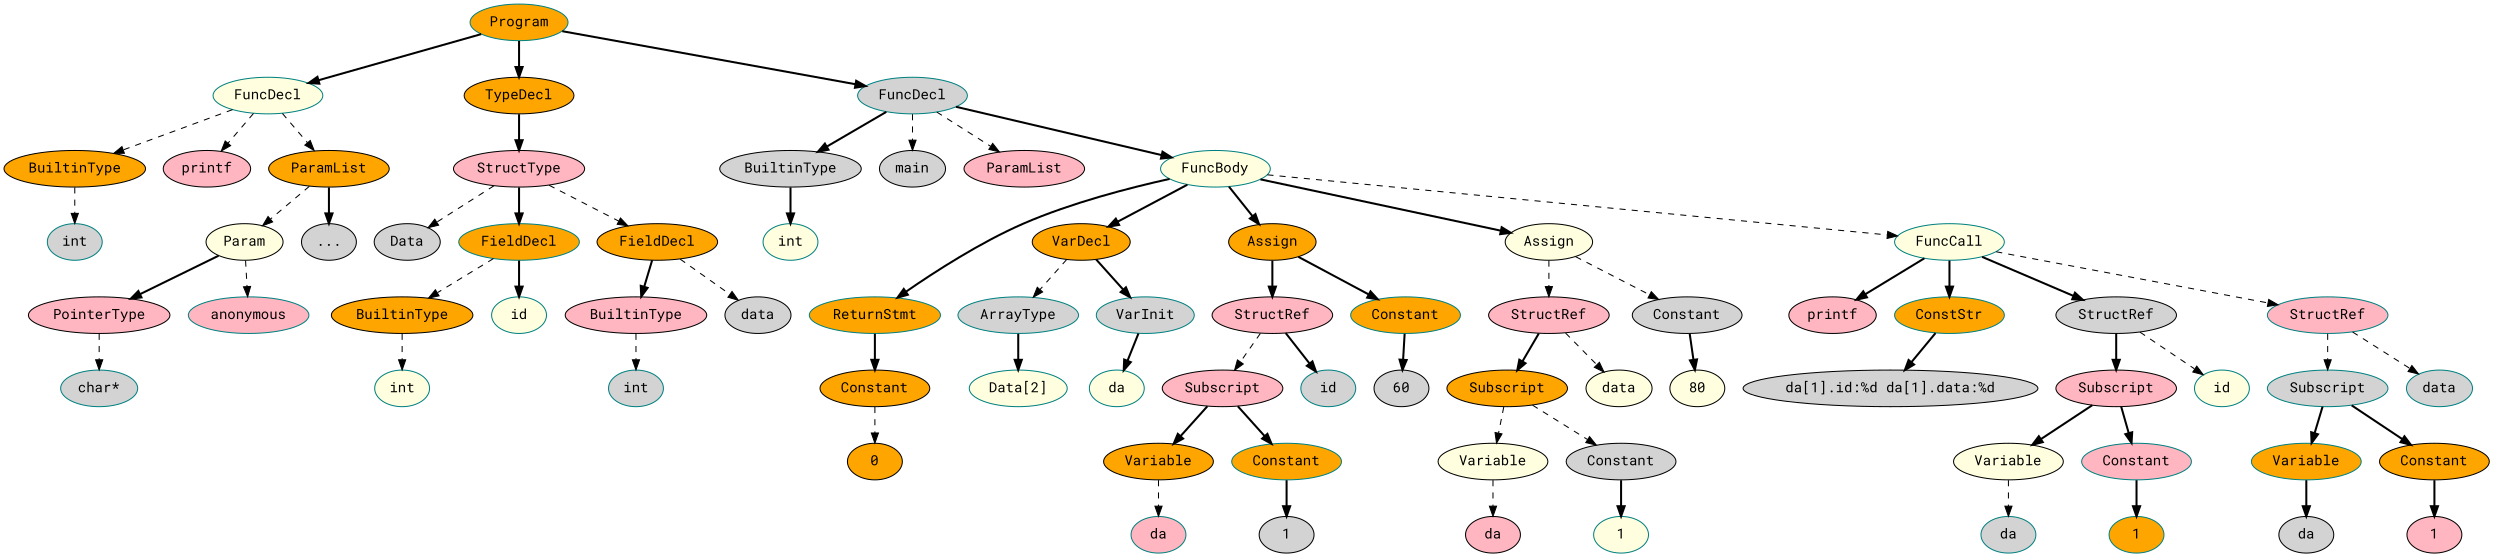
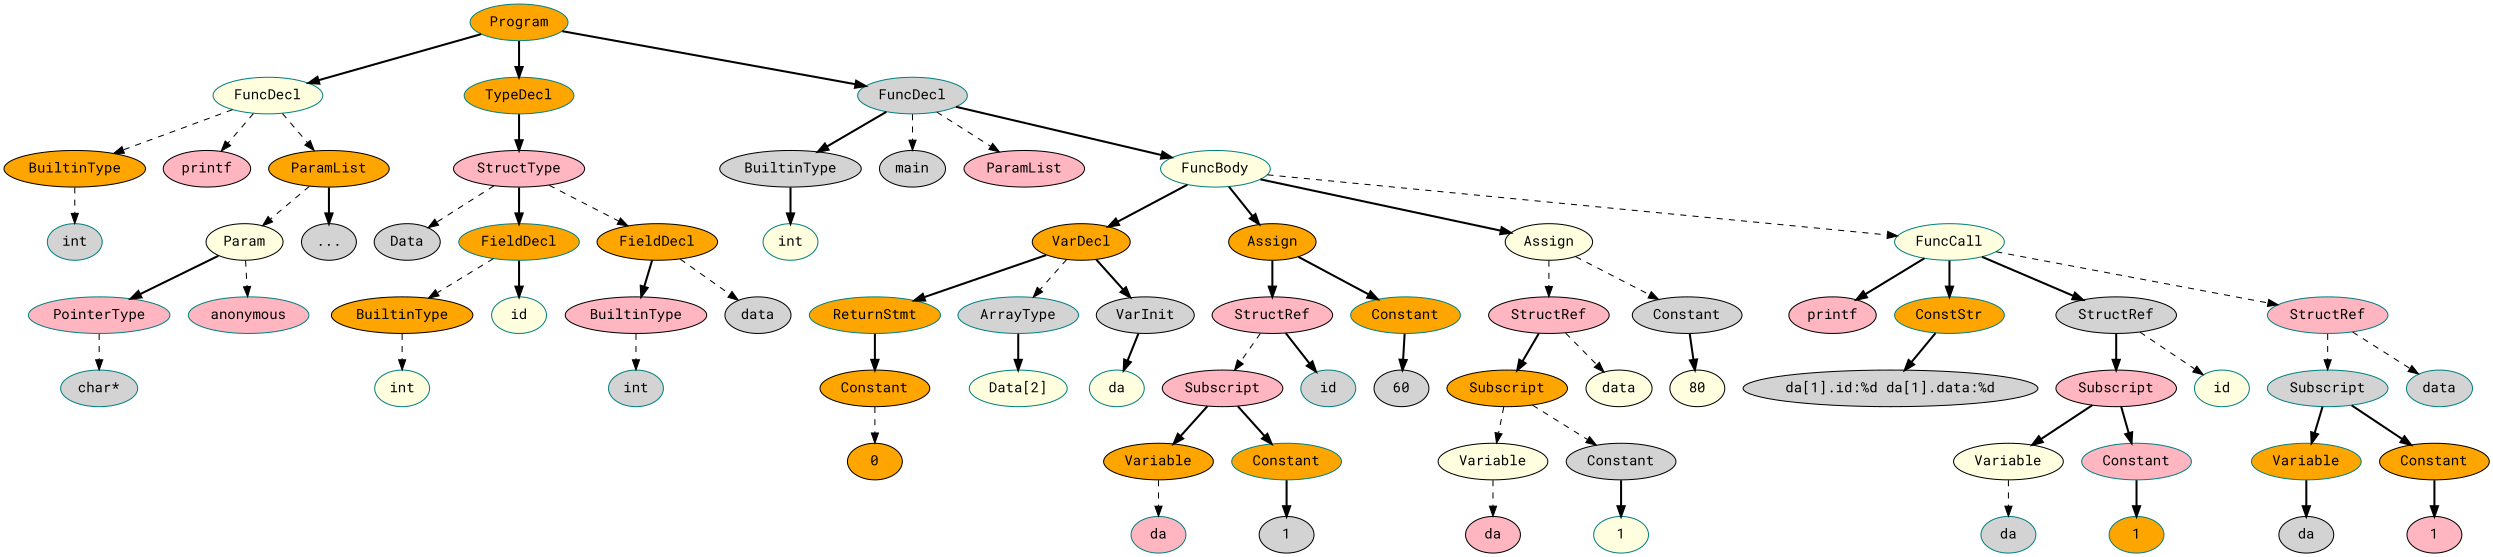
(519, 96) -> (519, 96)
(1031, 220) -> (985, 276)
(99, 315) -> (99, 315)
(1145, 315) -> (1145, 315)
